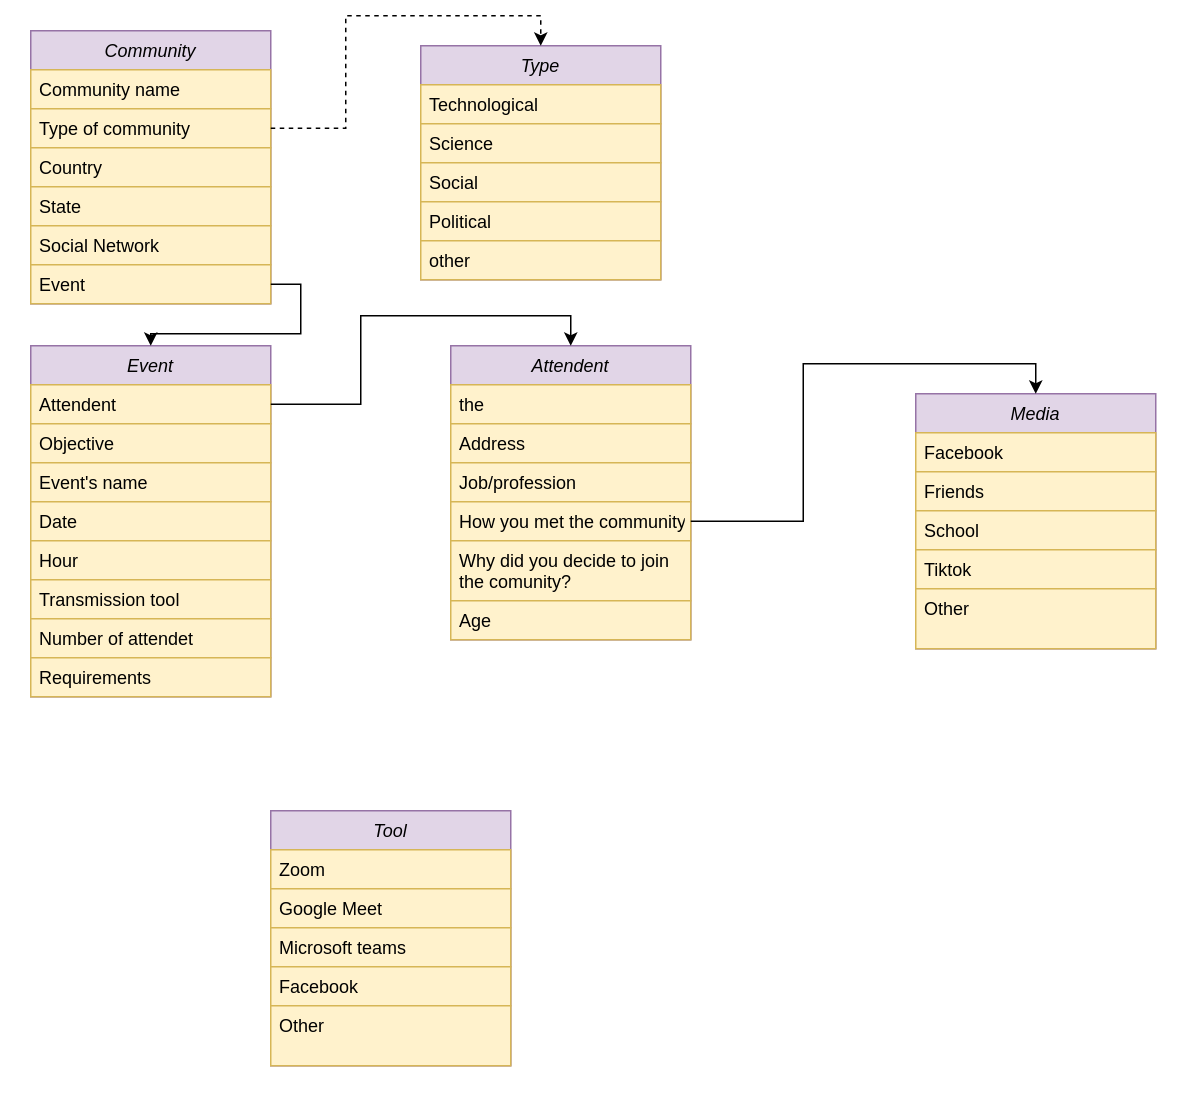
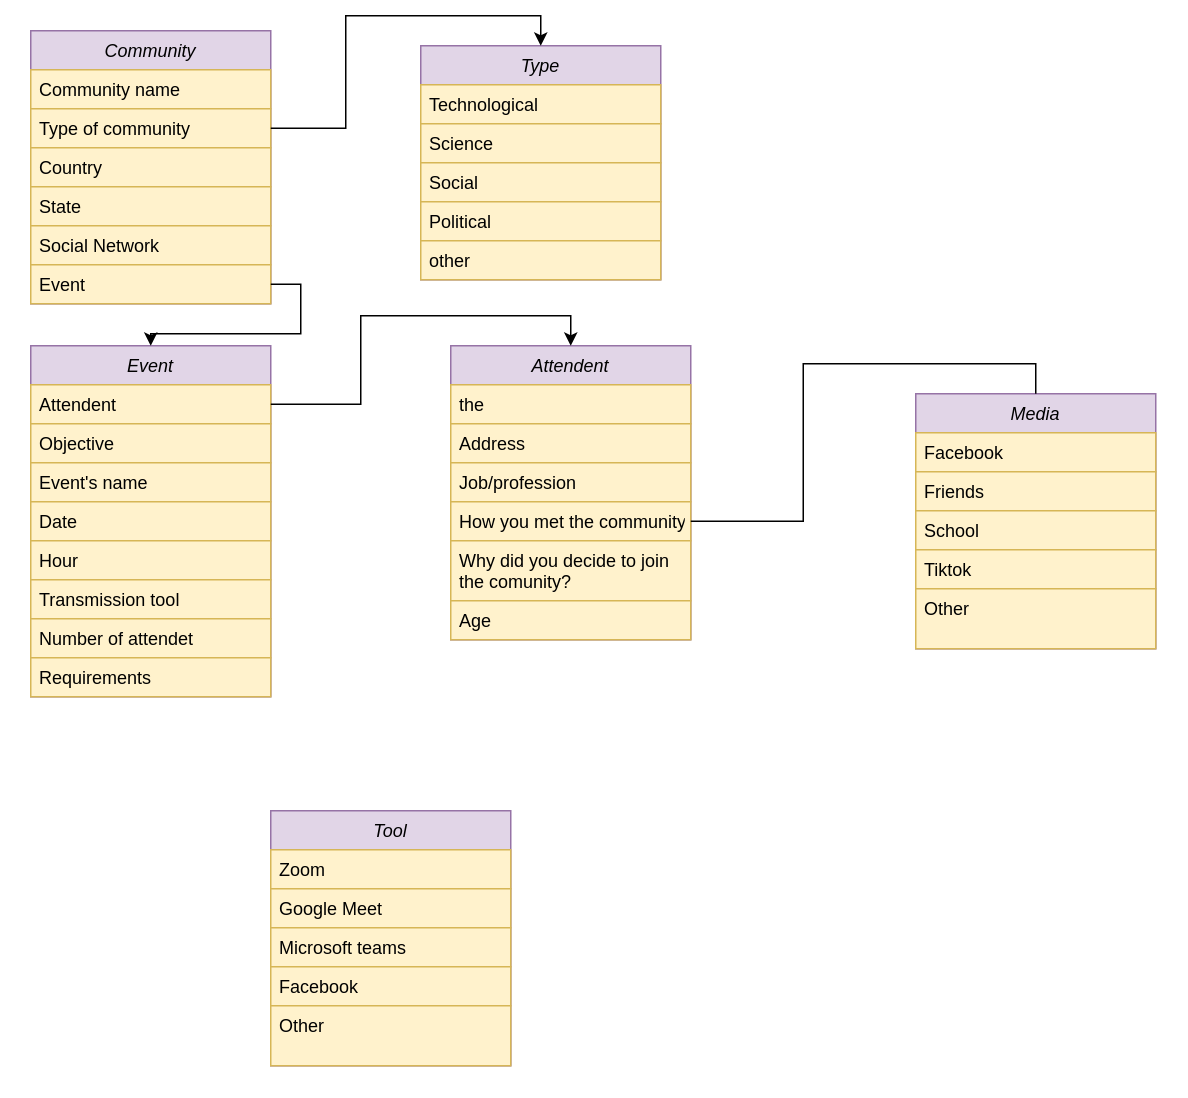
(361, 16) -> (361, 16)
(1036, 382) -> (1036, 386)
